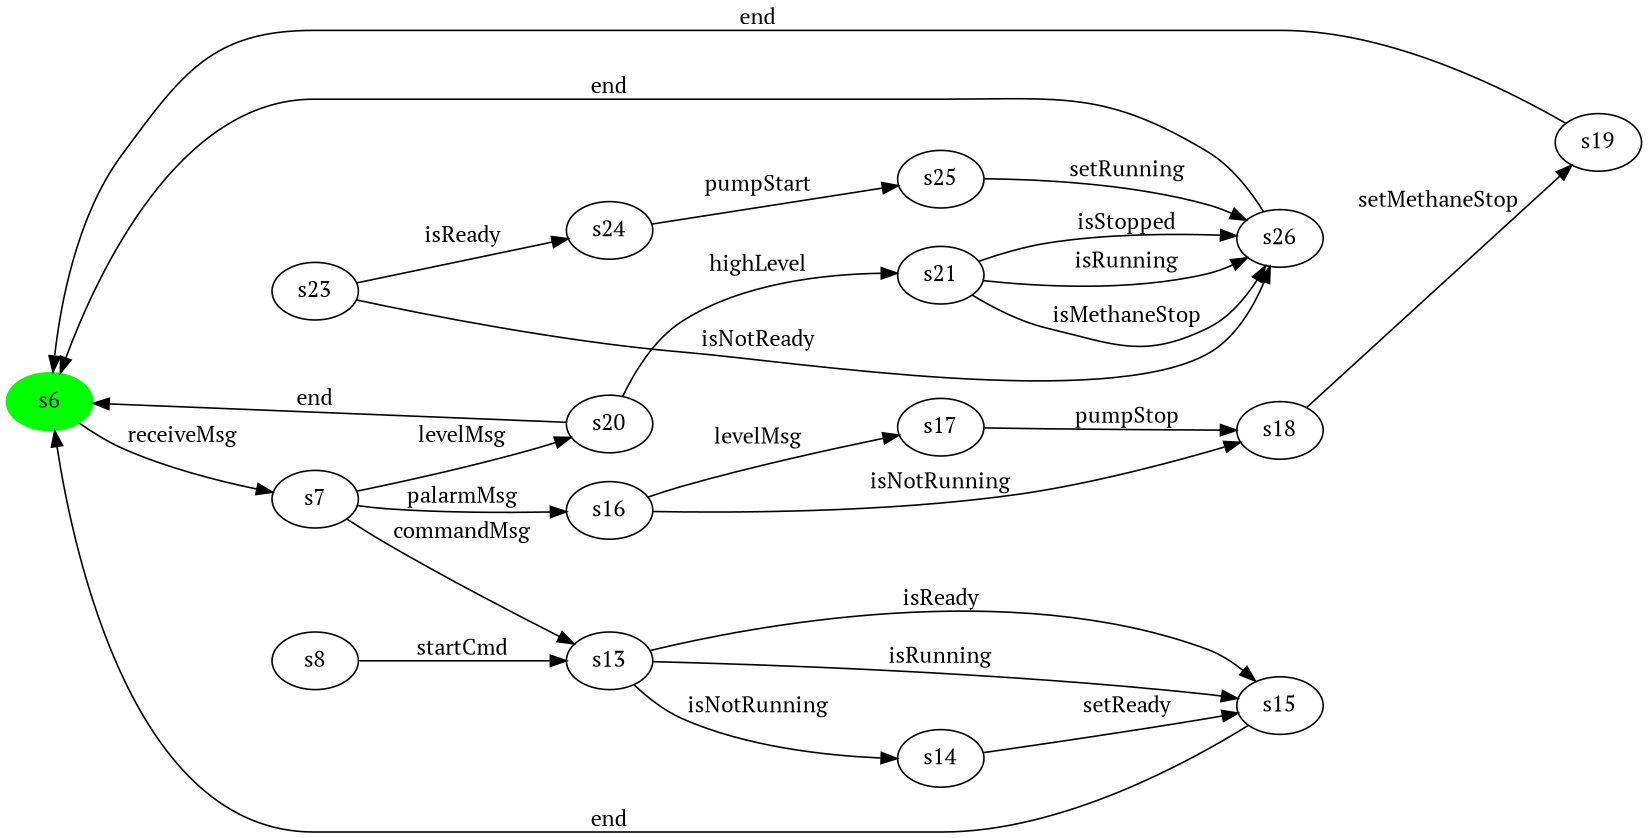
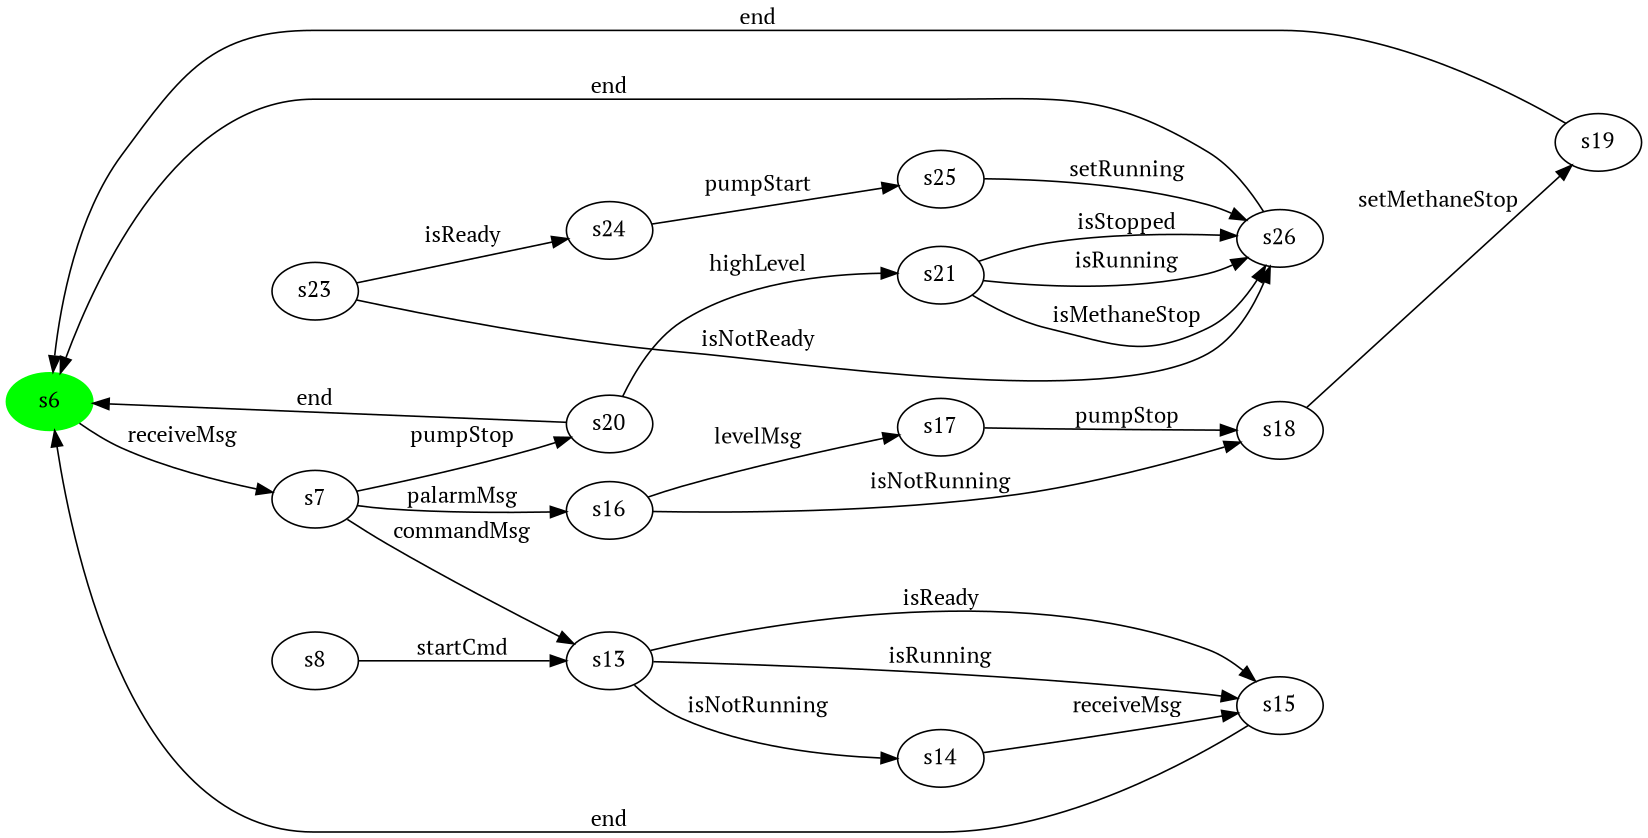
(462, 436) -> (462, 436)
(1127, 706) -> (1127, 706)
